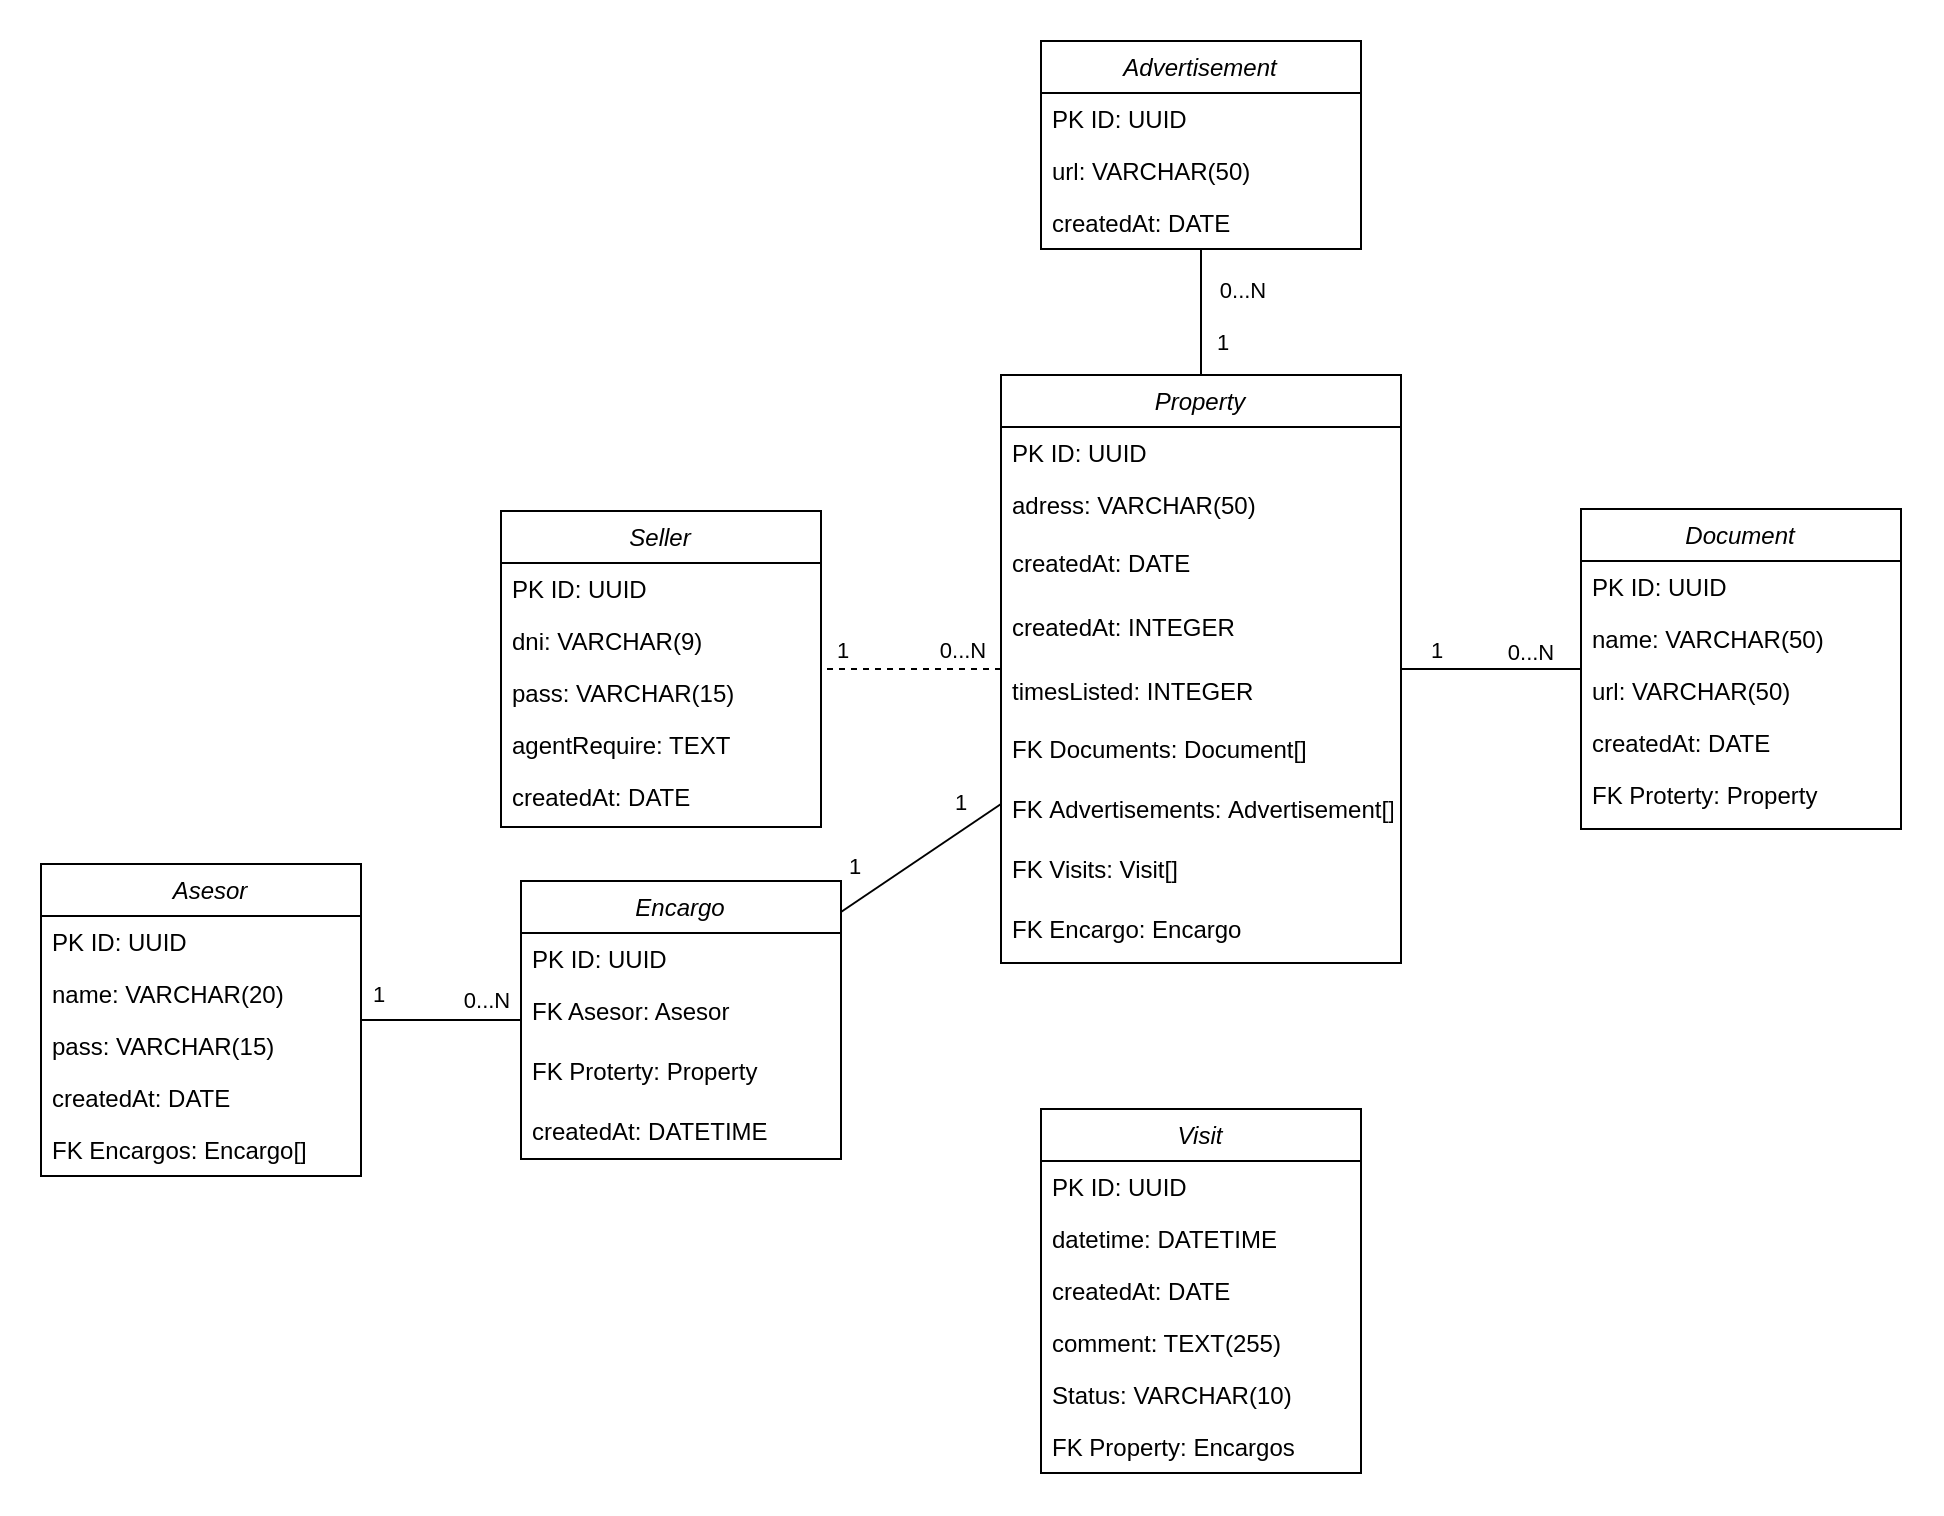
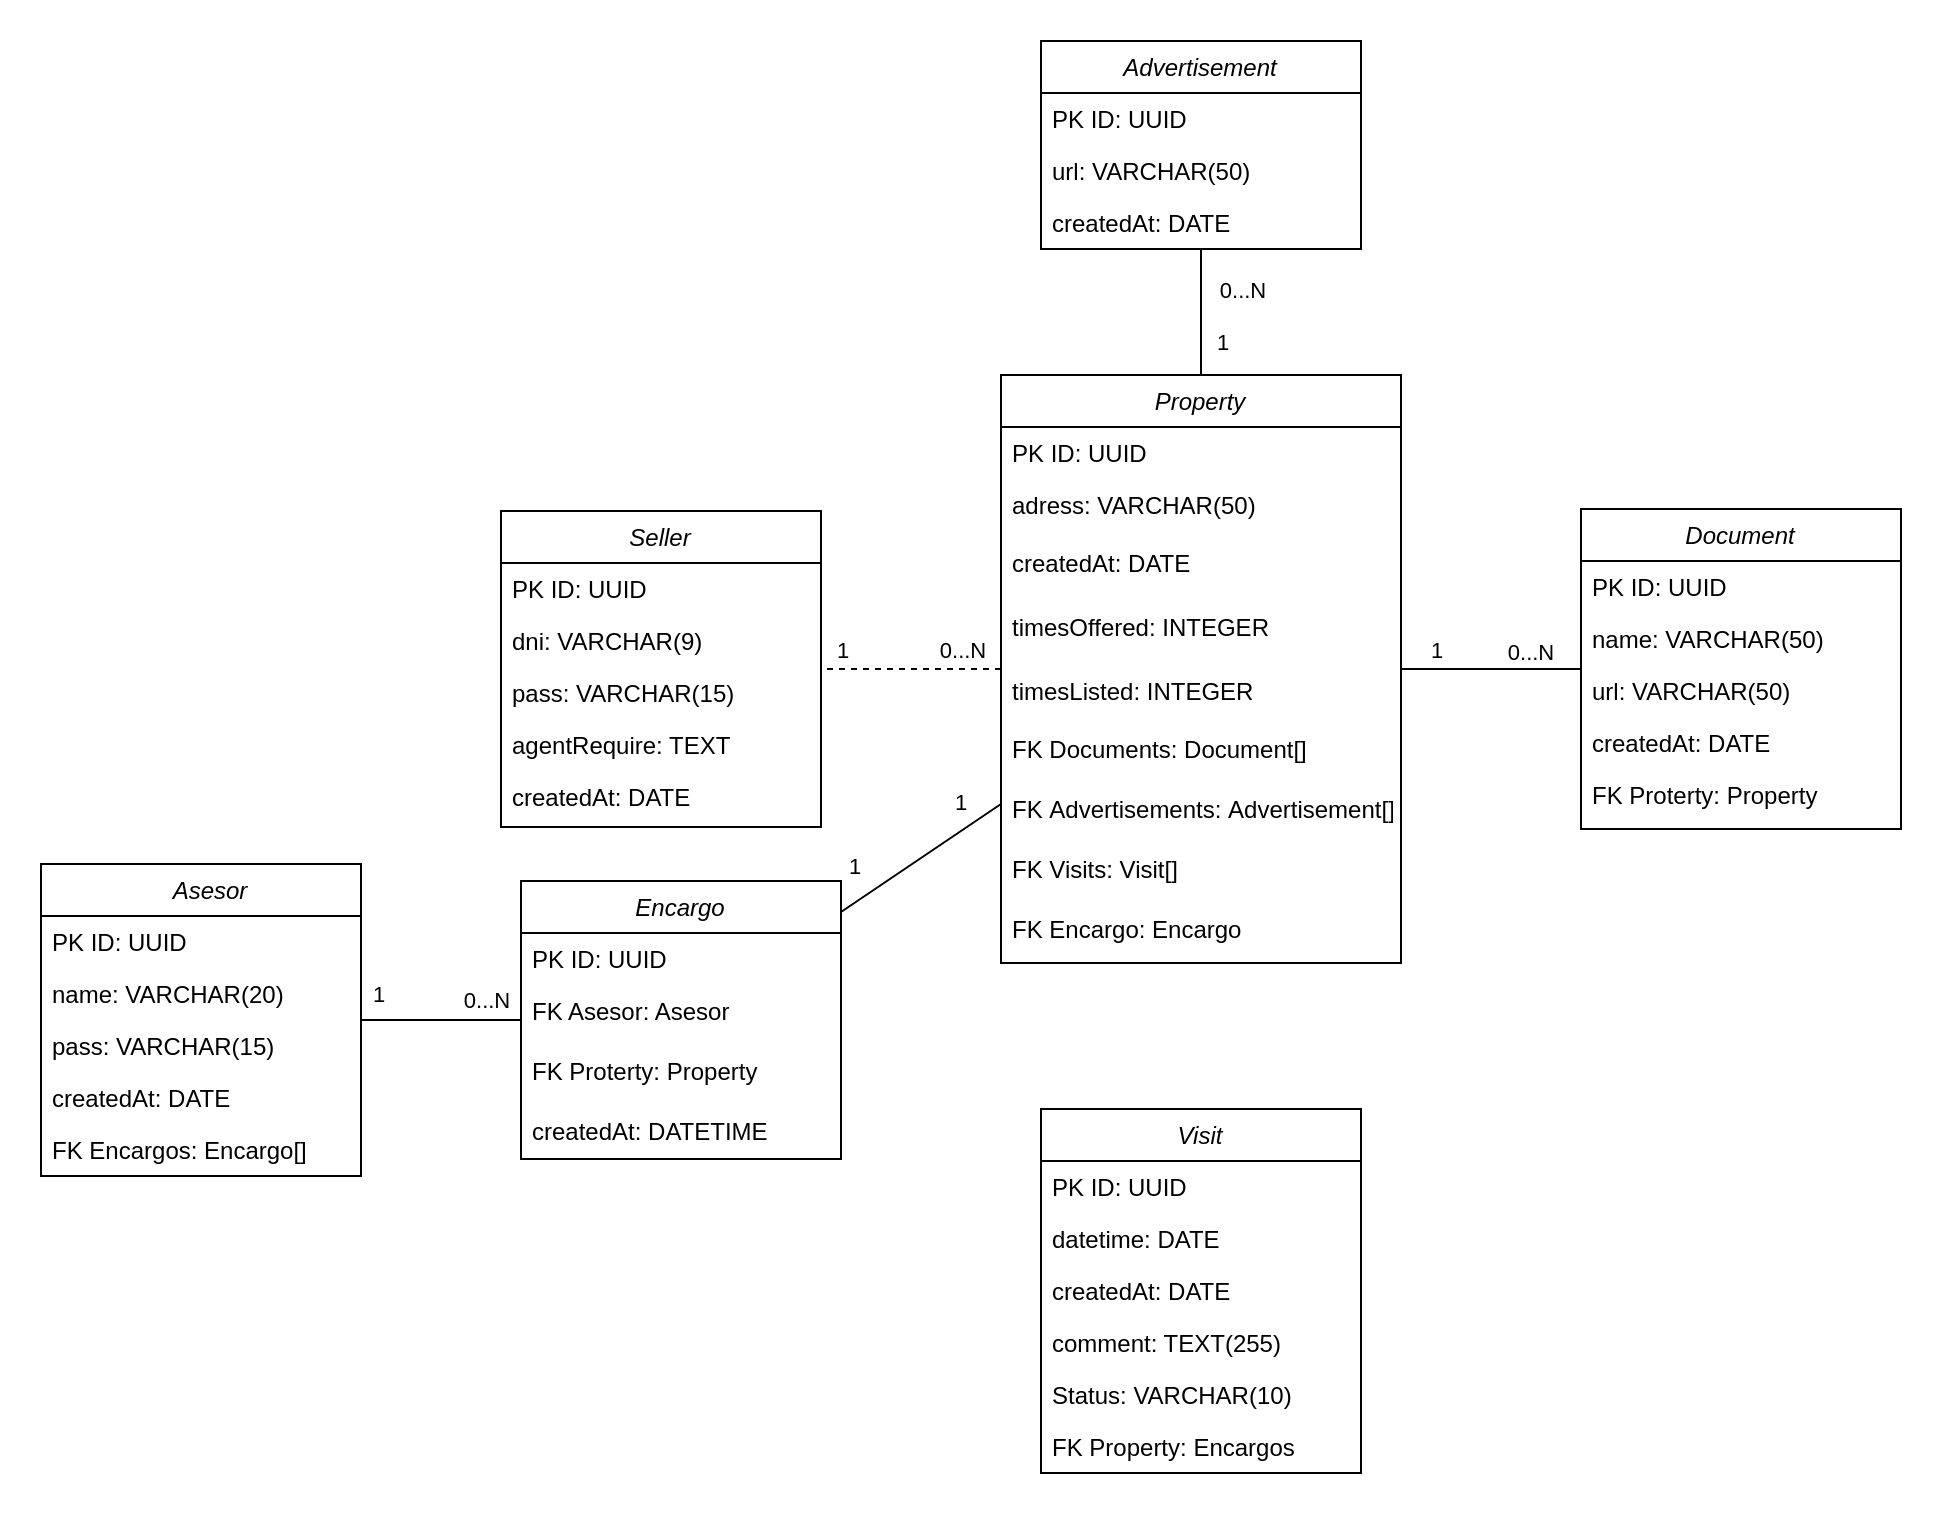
(1127, 628) -> (1144, 628)
(1164, 1240) -> (1137, 1240)
